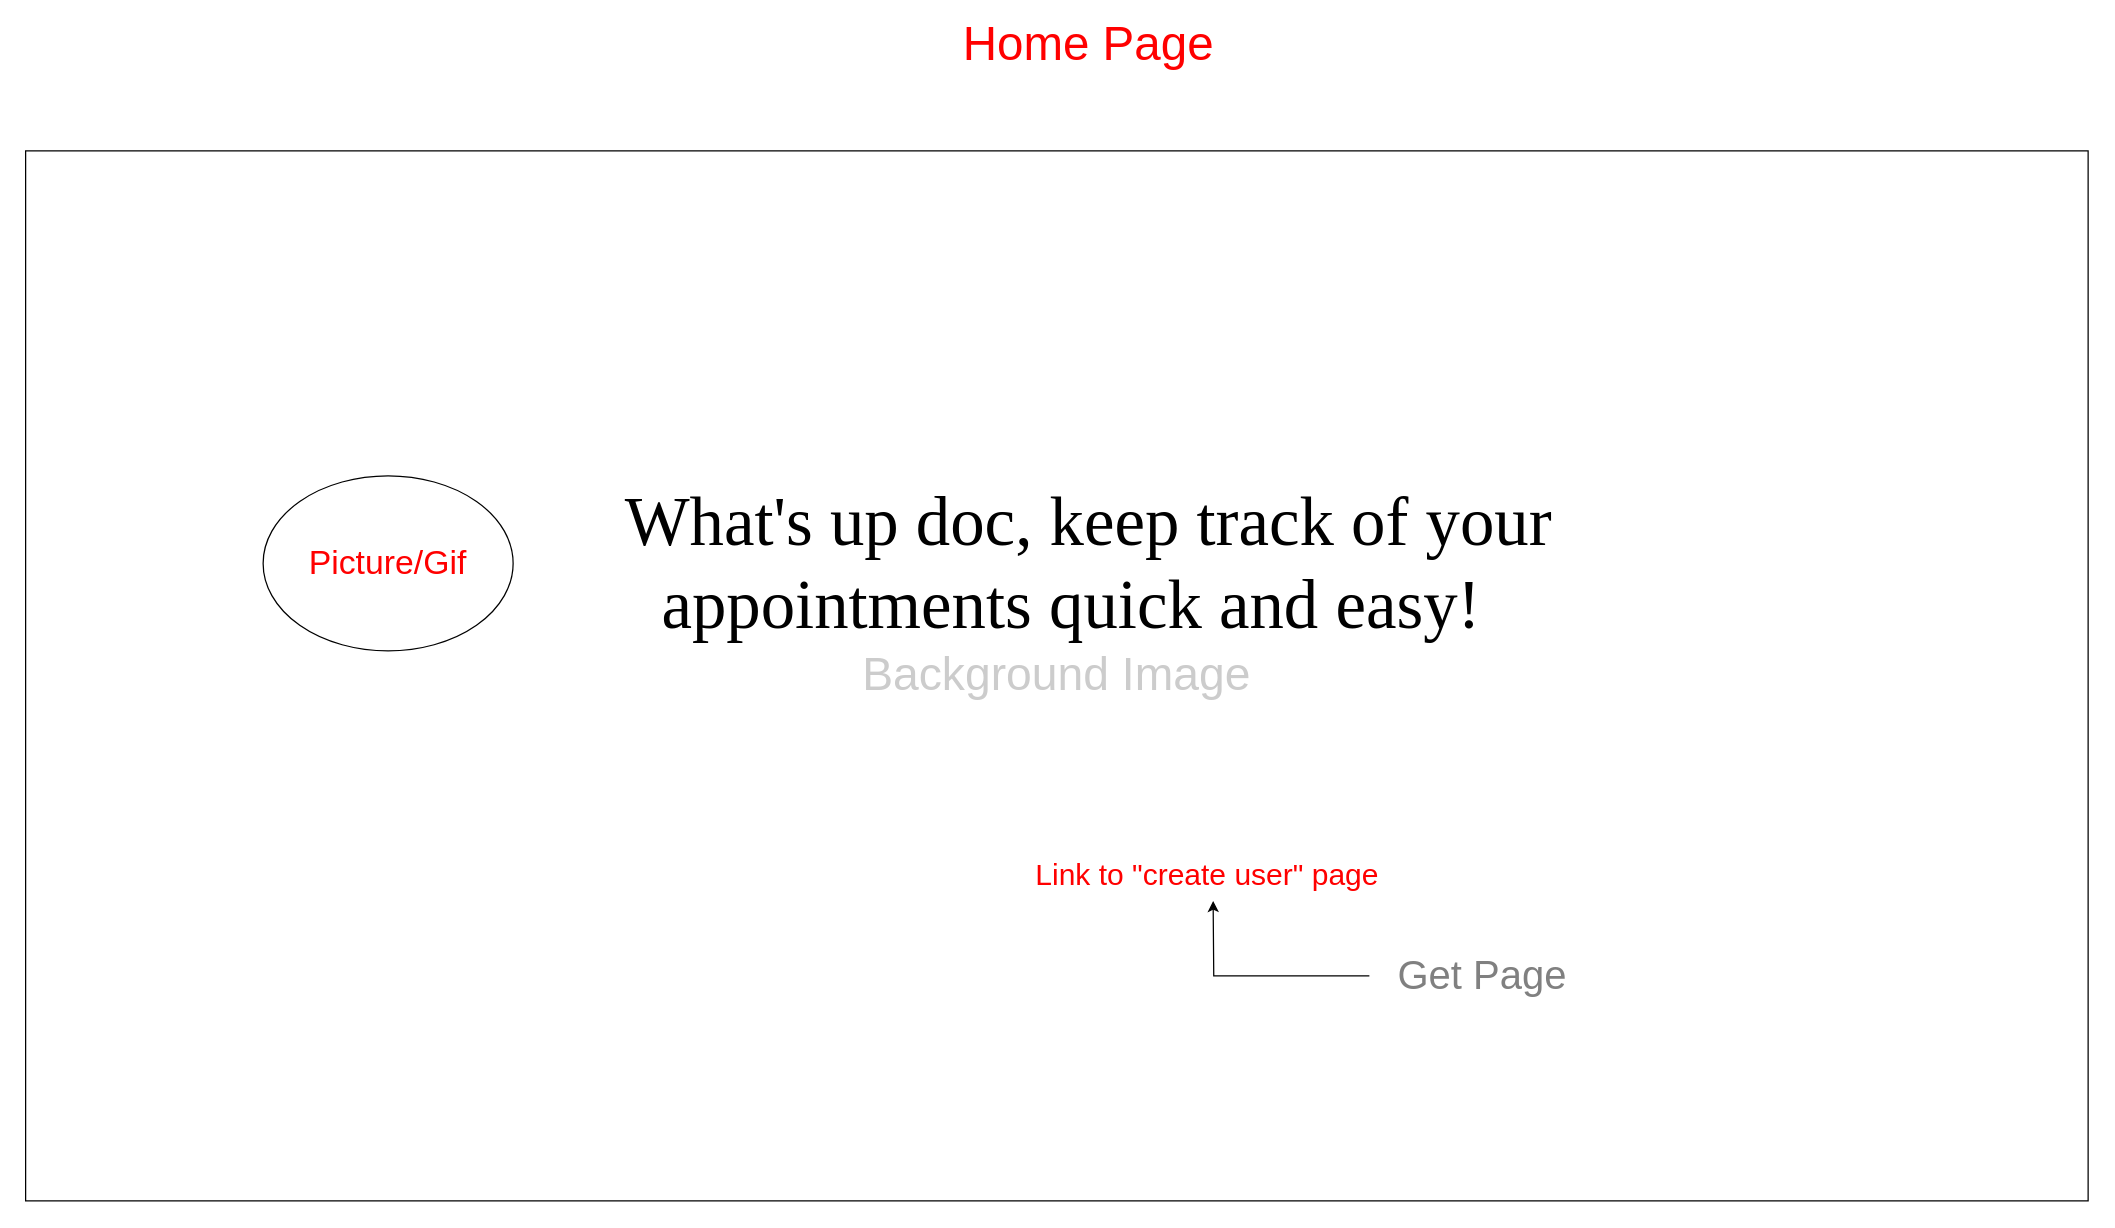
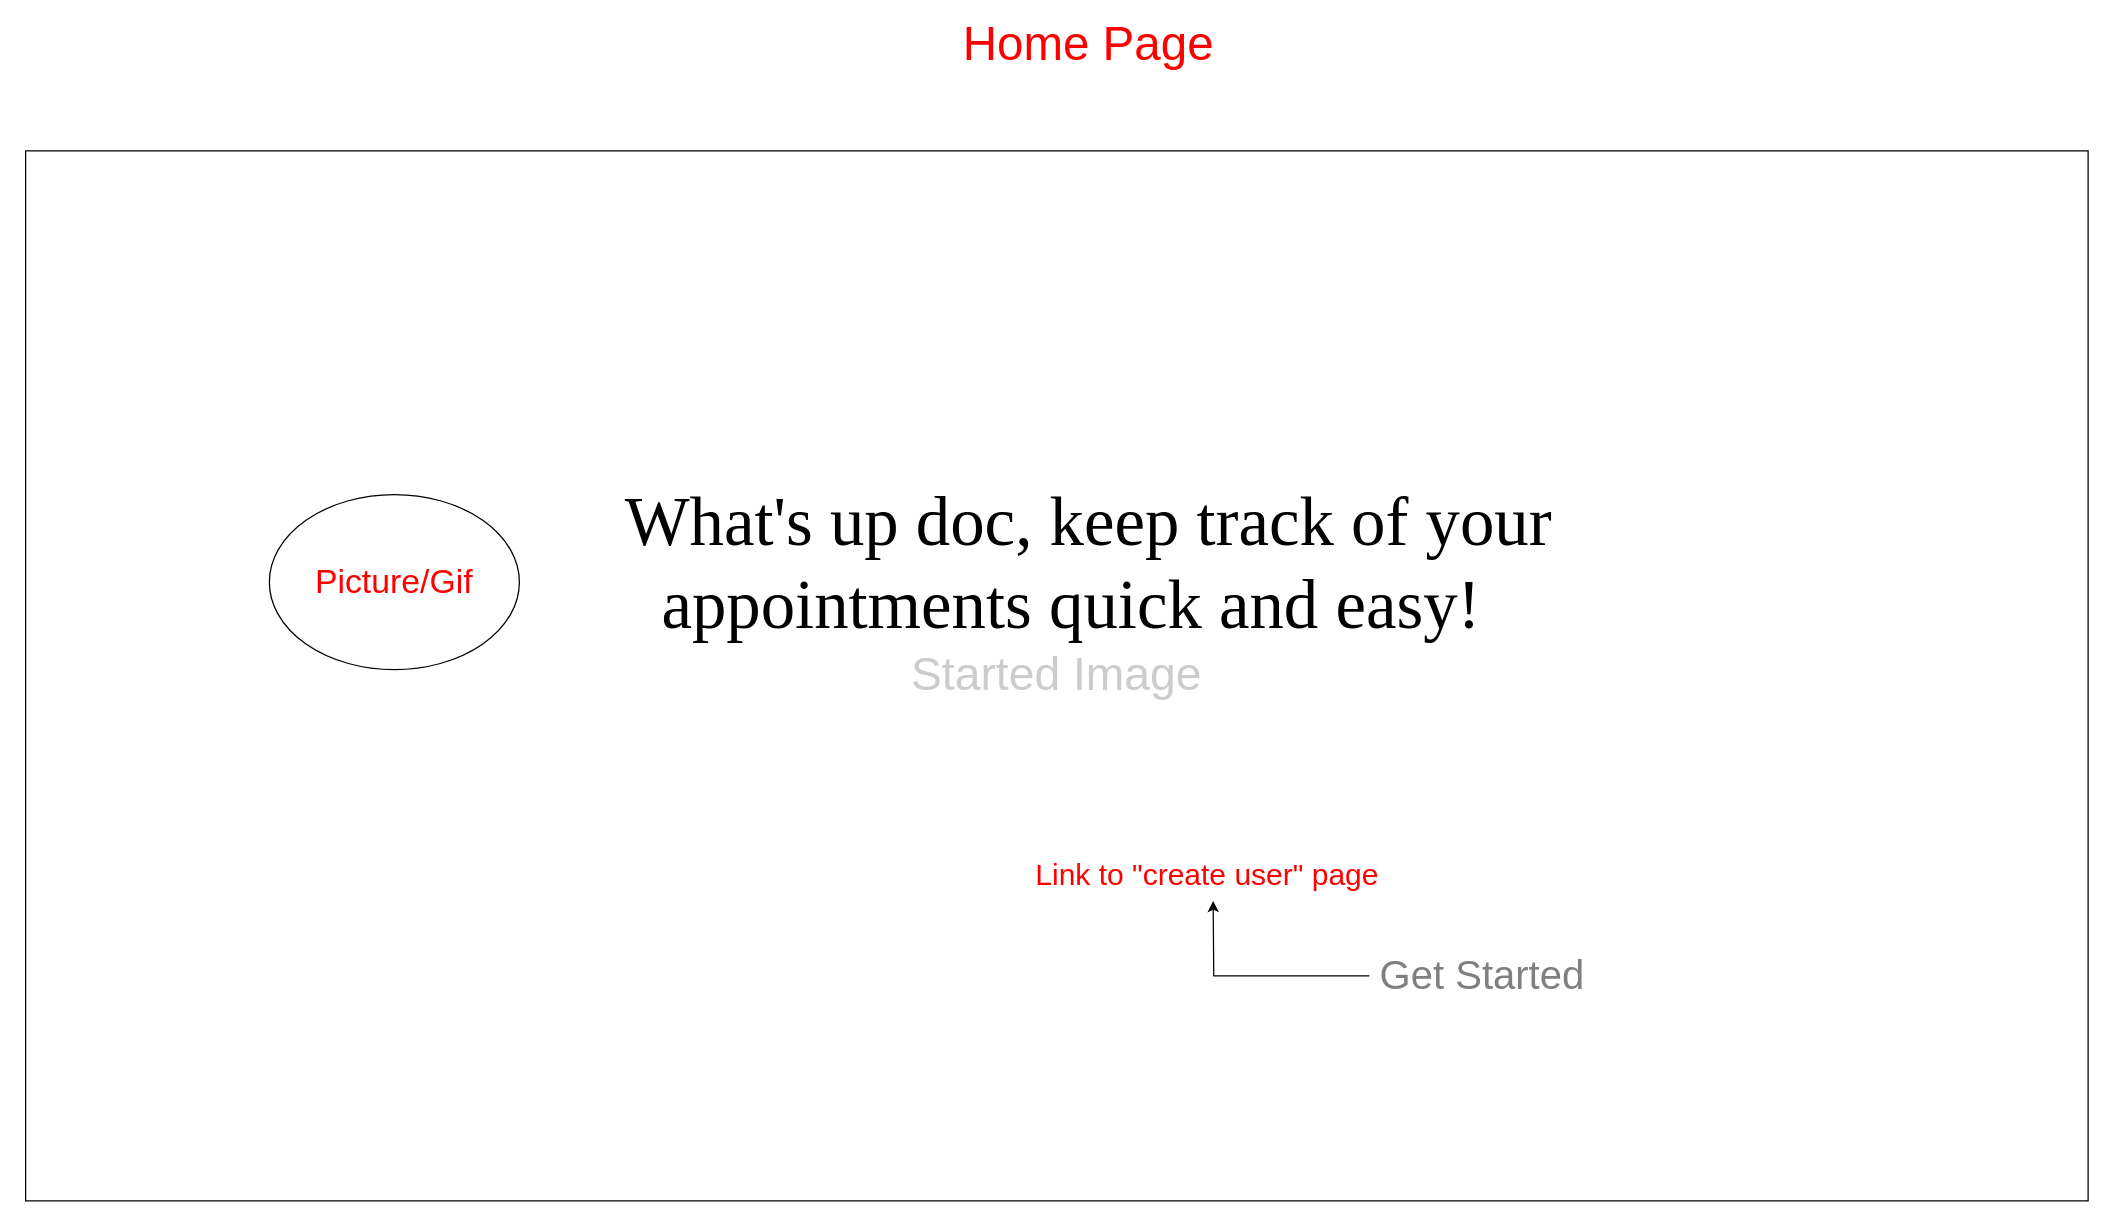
(388, 563) -> (394, 582)
(1057, 676) -> (1057, 676)
(1483, 976) -> (1483, 976)
